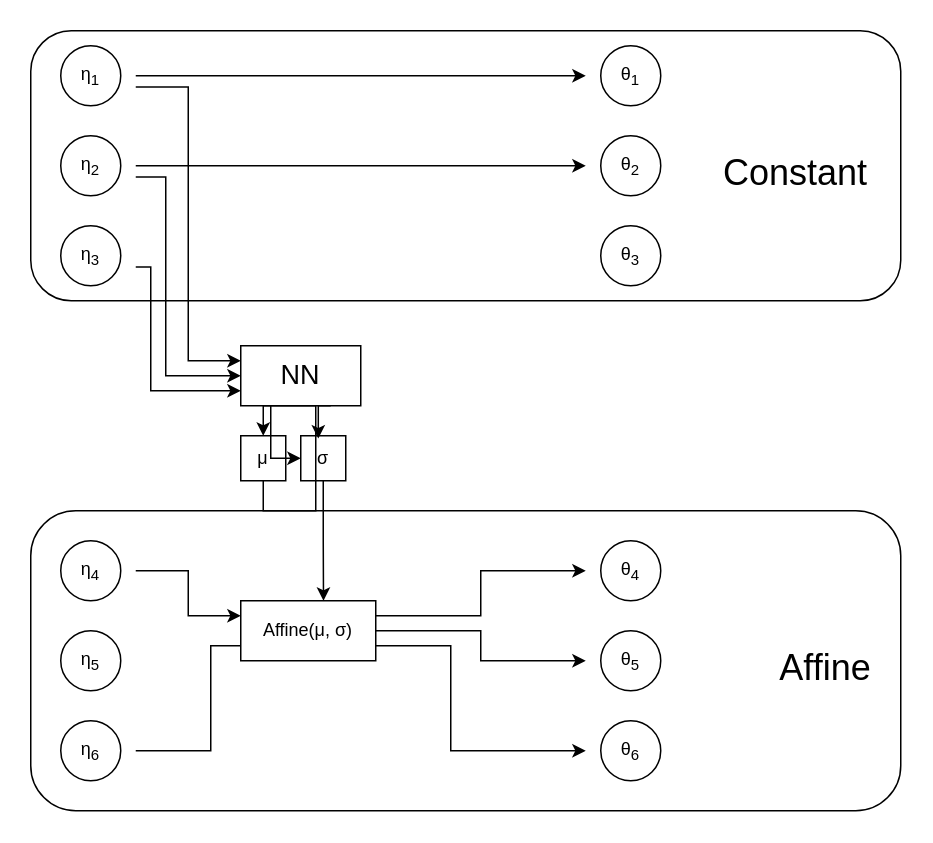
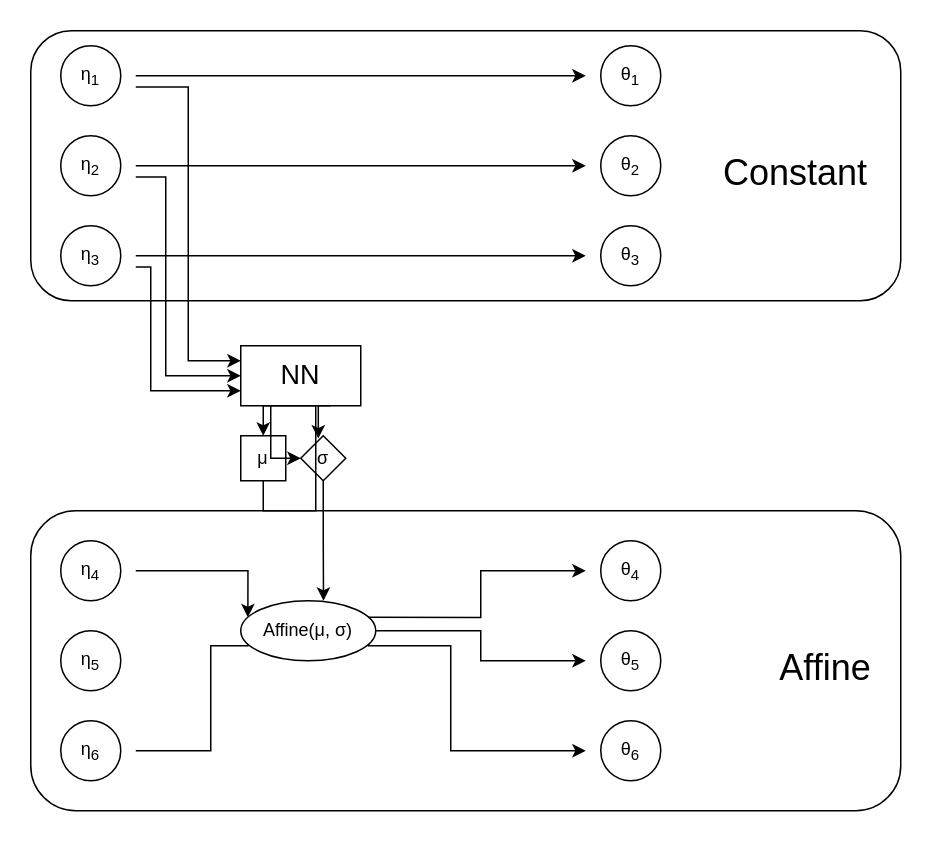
none -> (356, 256)
(323, 458) -> (323, 458)
(308, 631) -> (308, 631)
